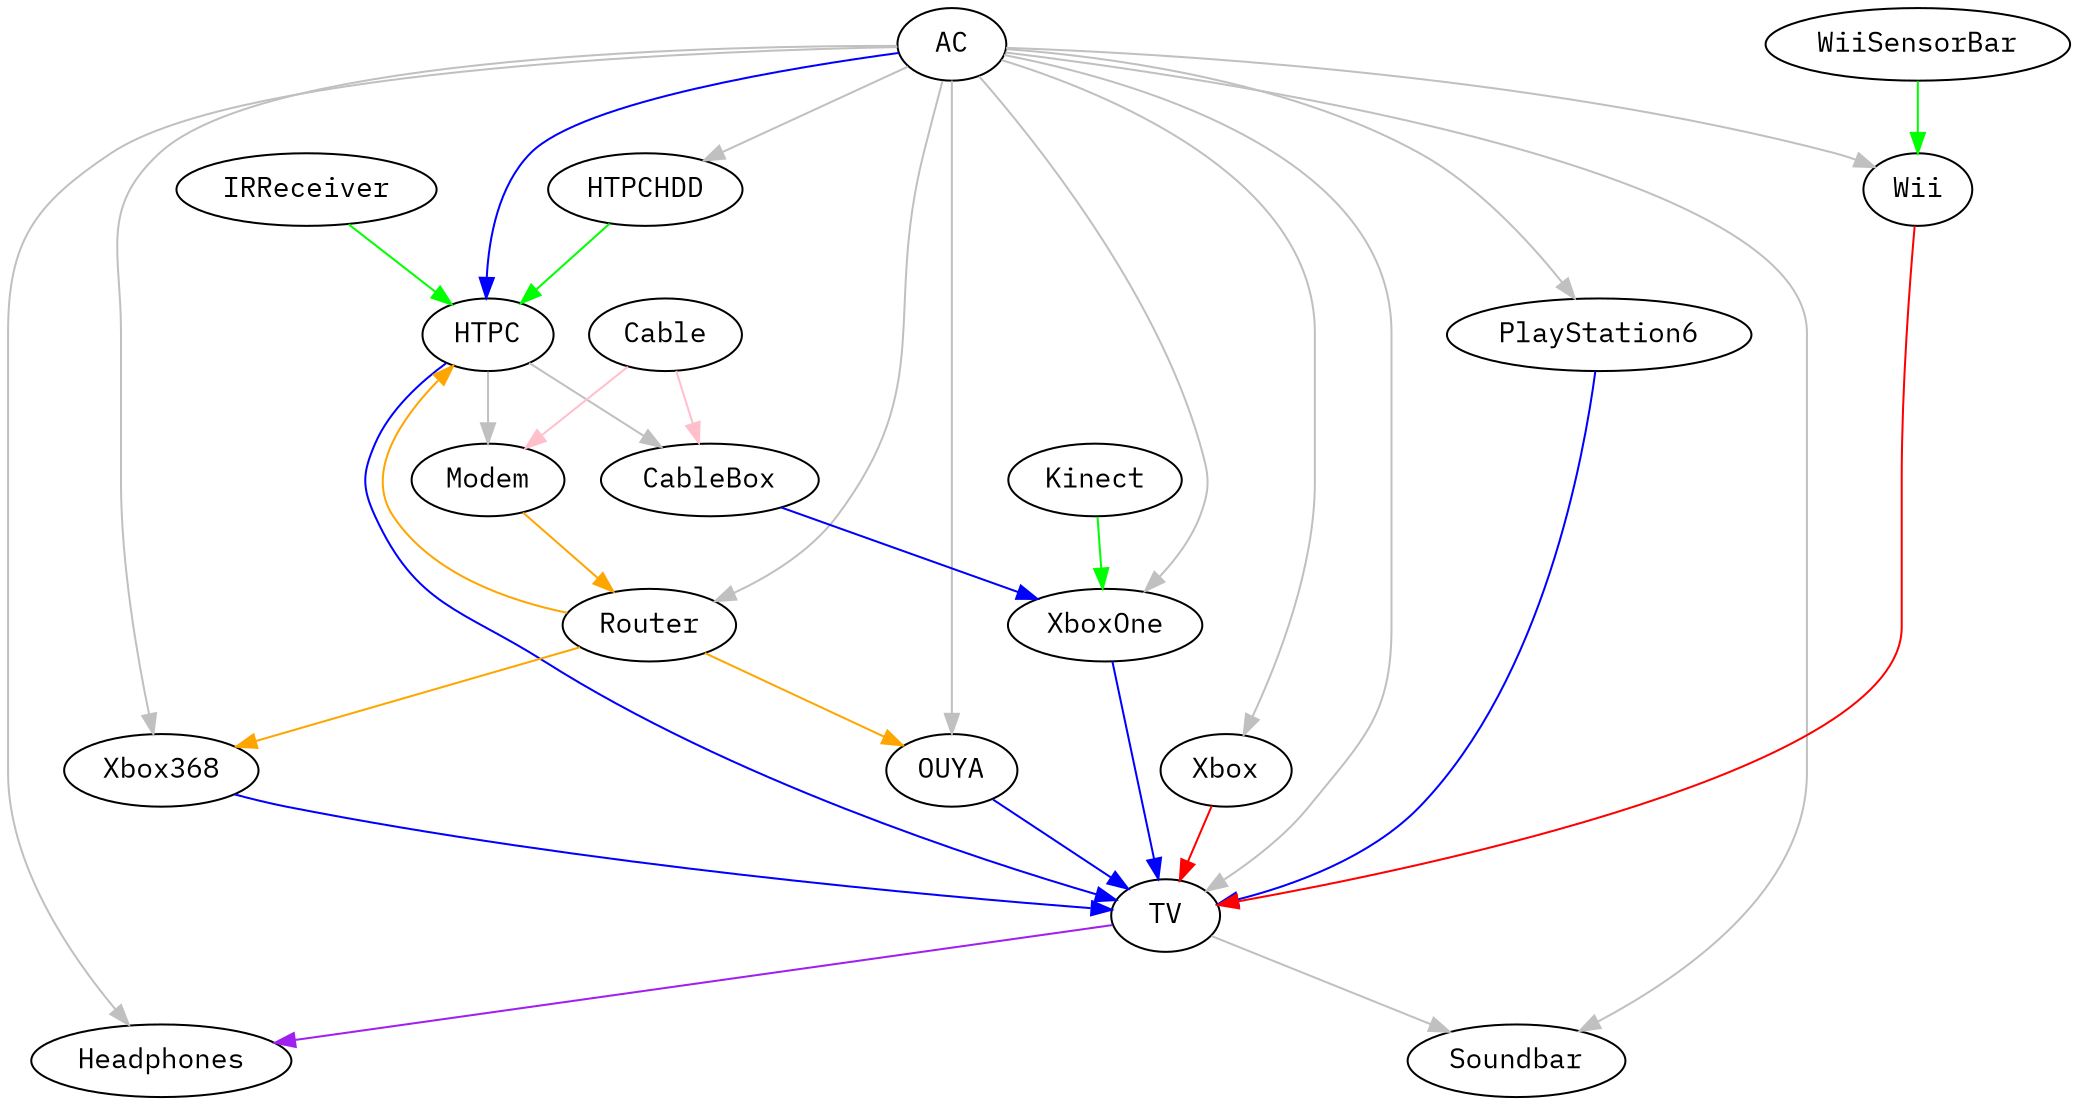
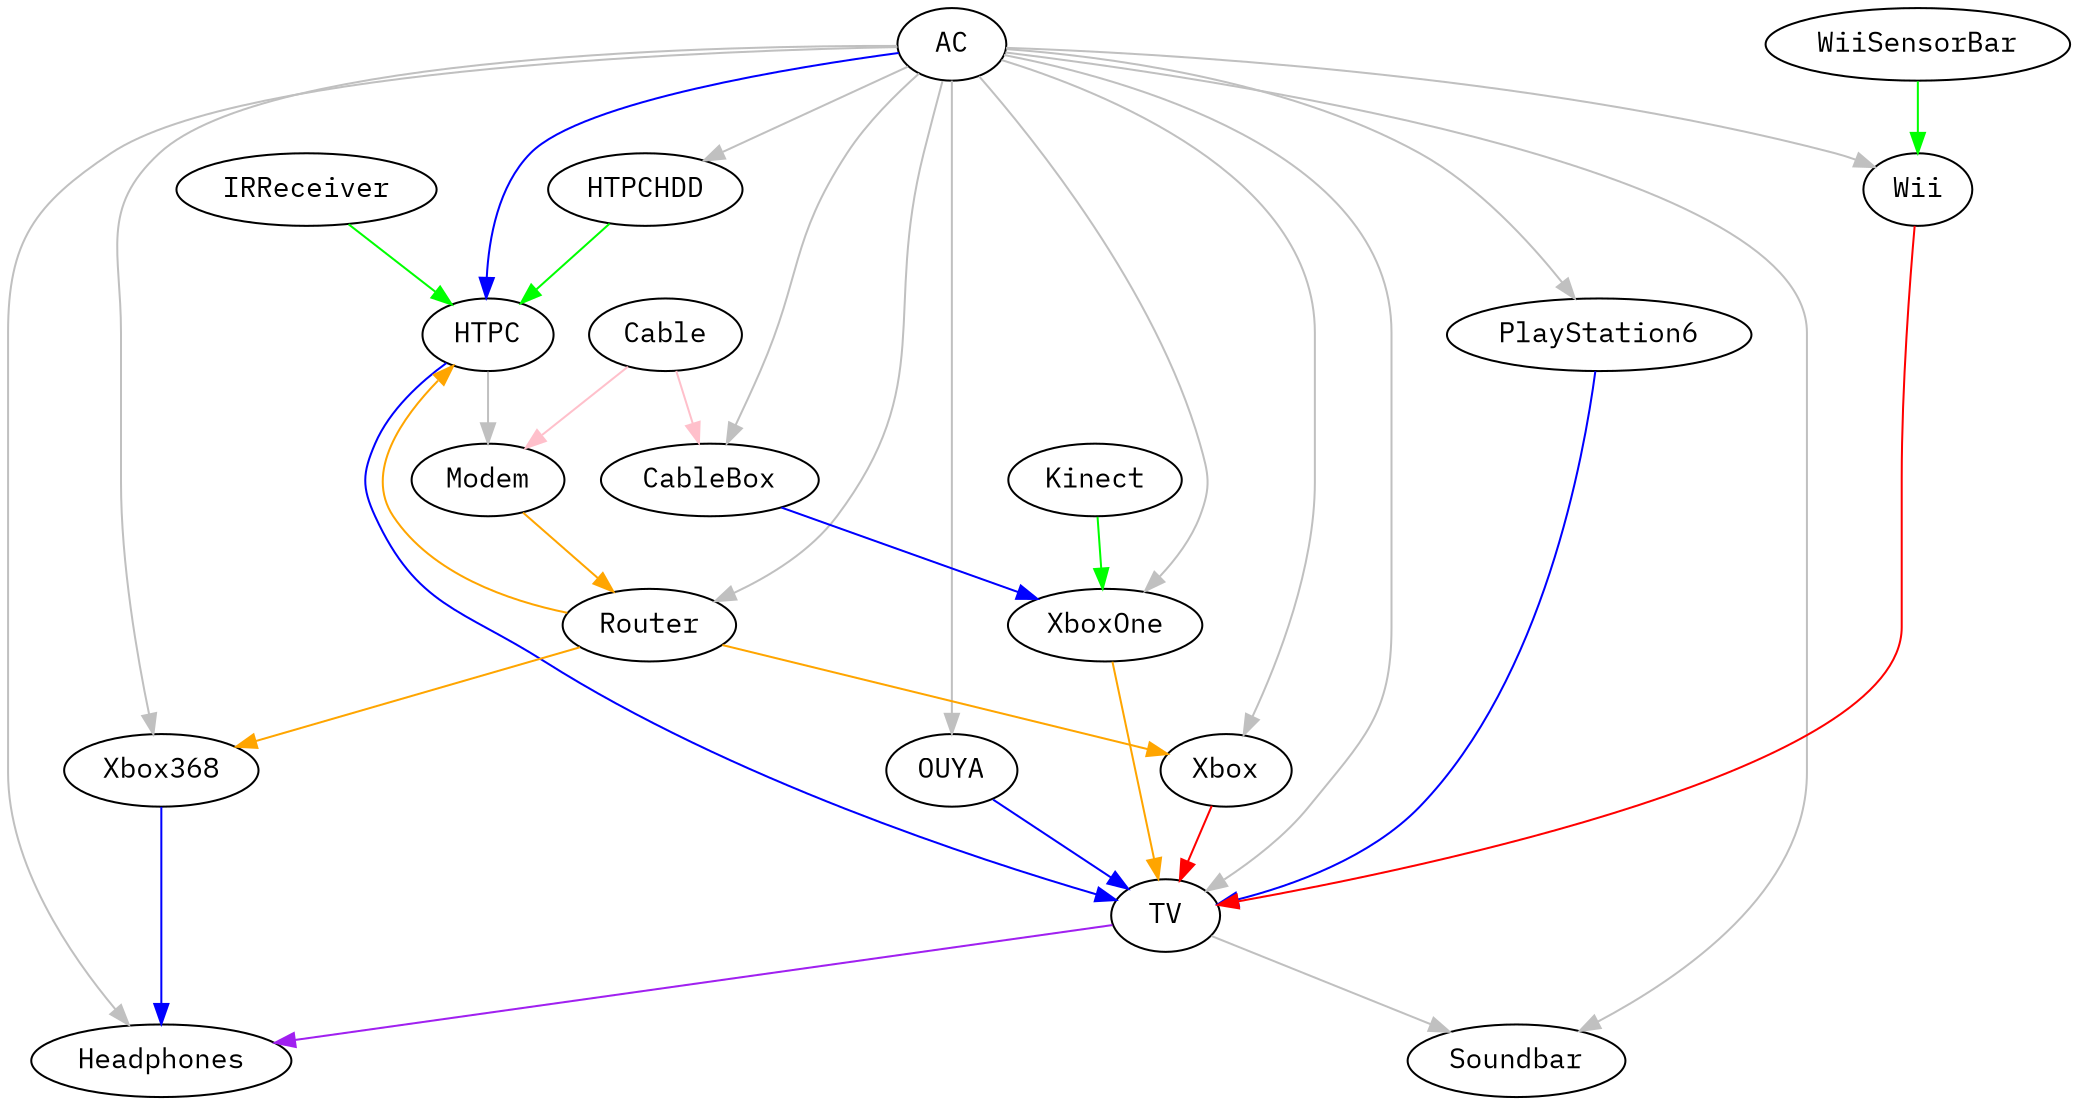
(575, 392) -> (805, 237)
(794, 695) -> (935, 697)
(1133, 760) -> (1133, 760)
(661, 865) -> (161, 905)
